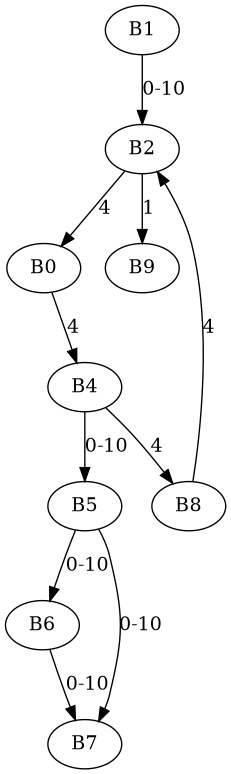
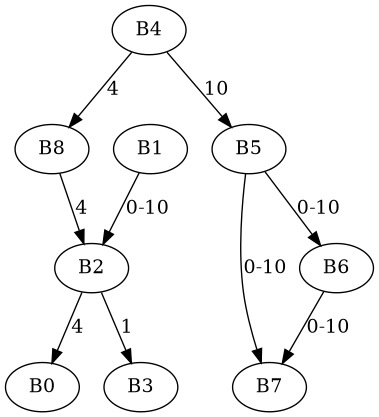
(142, 268) -> (141, 387)
(62, 321) -> none
(107, 447) -> (217, 90)
